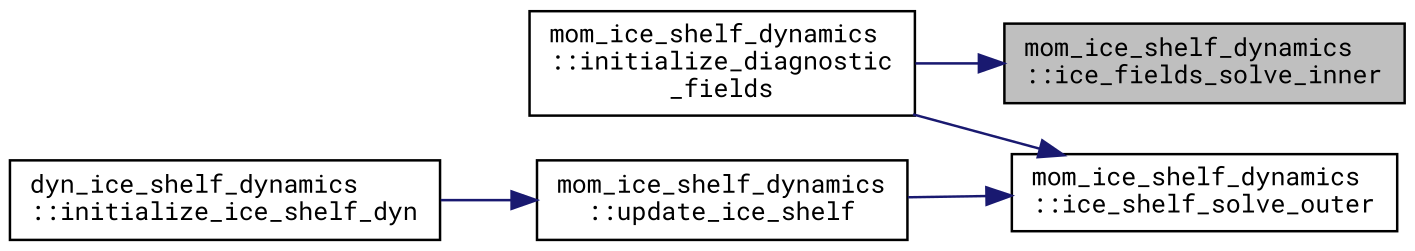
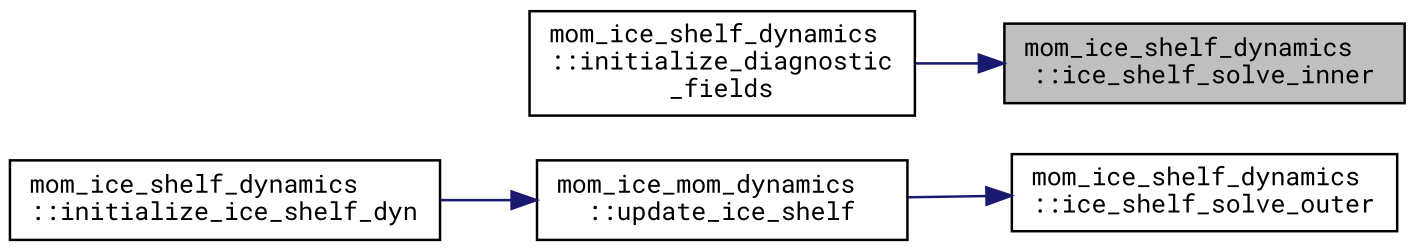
(1205, 63) -> (1205, 63)
(976, 131) -> none
(225, 200) -> (225, 200)
(722, 200) -> (722, 200)
